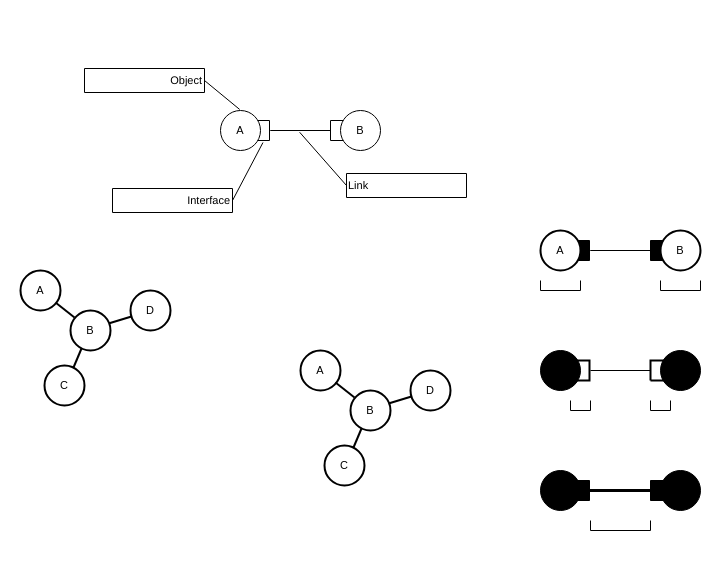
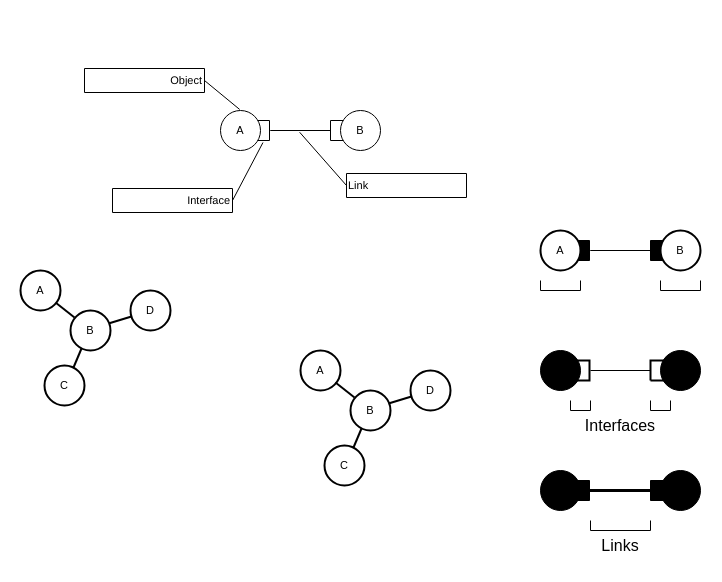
none -> (621, 426)
none -> (621, 546)
